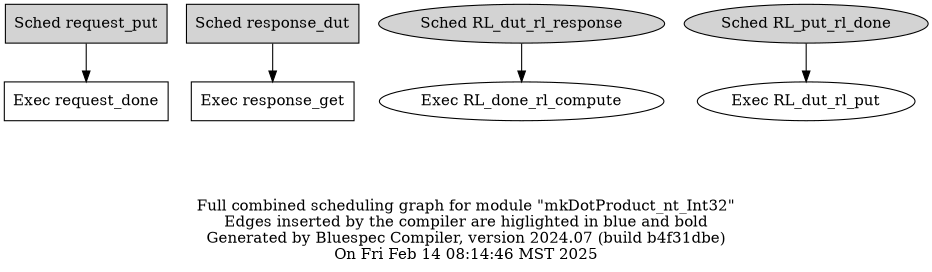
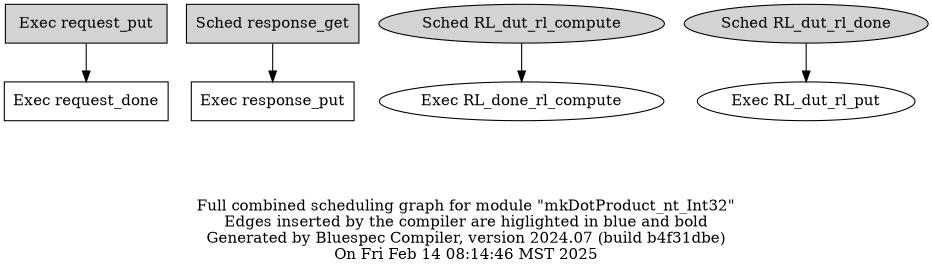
(86, 24) -> (86, 24)
(273, 24) -> (273, 24)
(522, 24) -> (522, 24)
(806, 24) -> (806, 24)
(273, 101) -> (273, 101)
